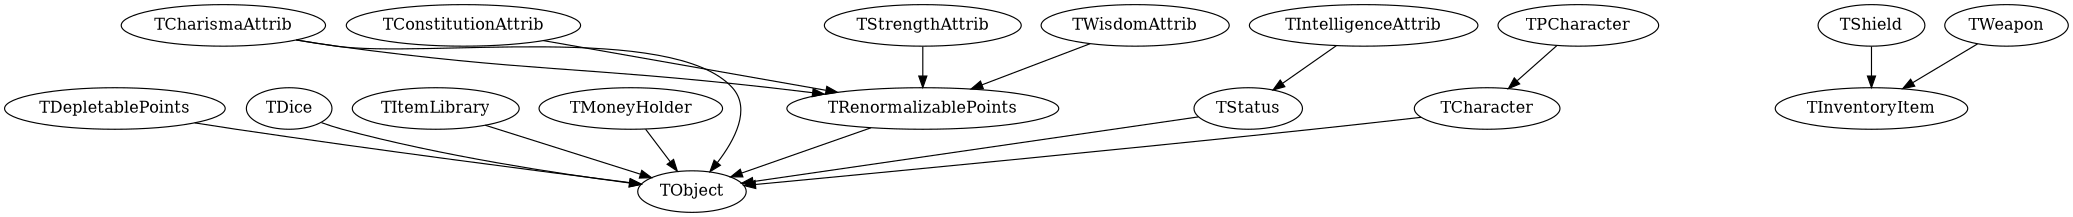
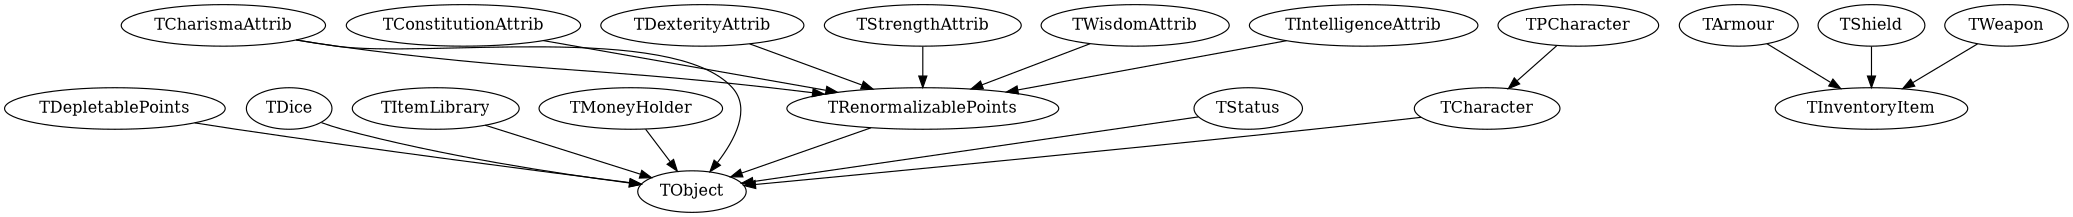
none -> (702, 25)
none -> (1739, 25)
(1310, 64) -> (1152, 65)
